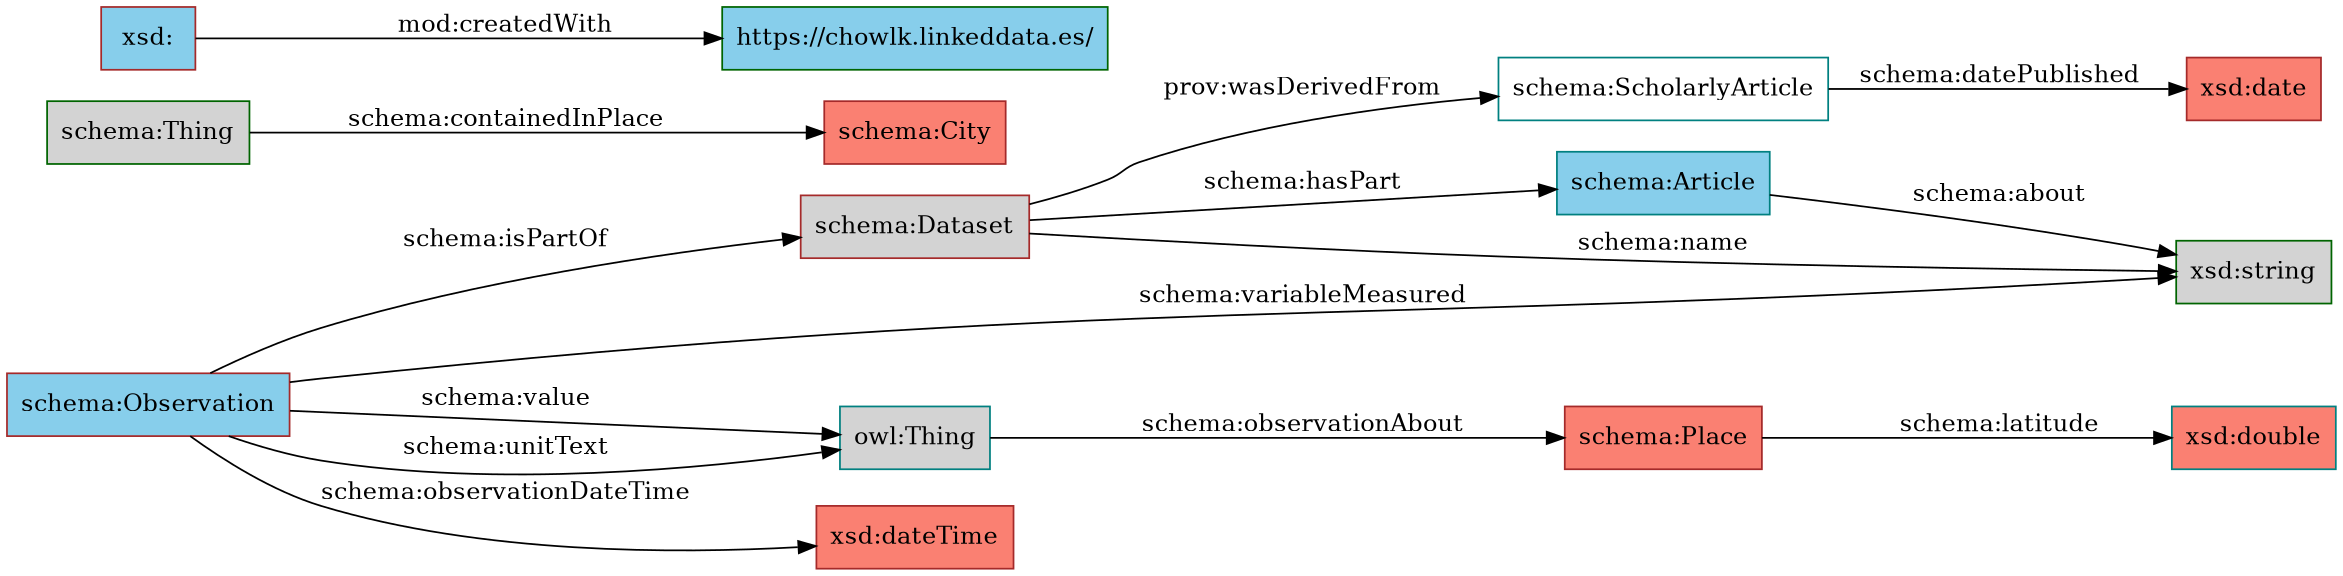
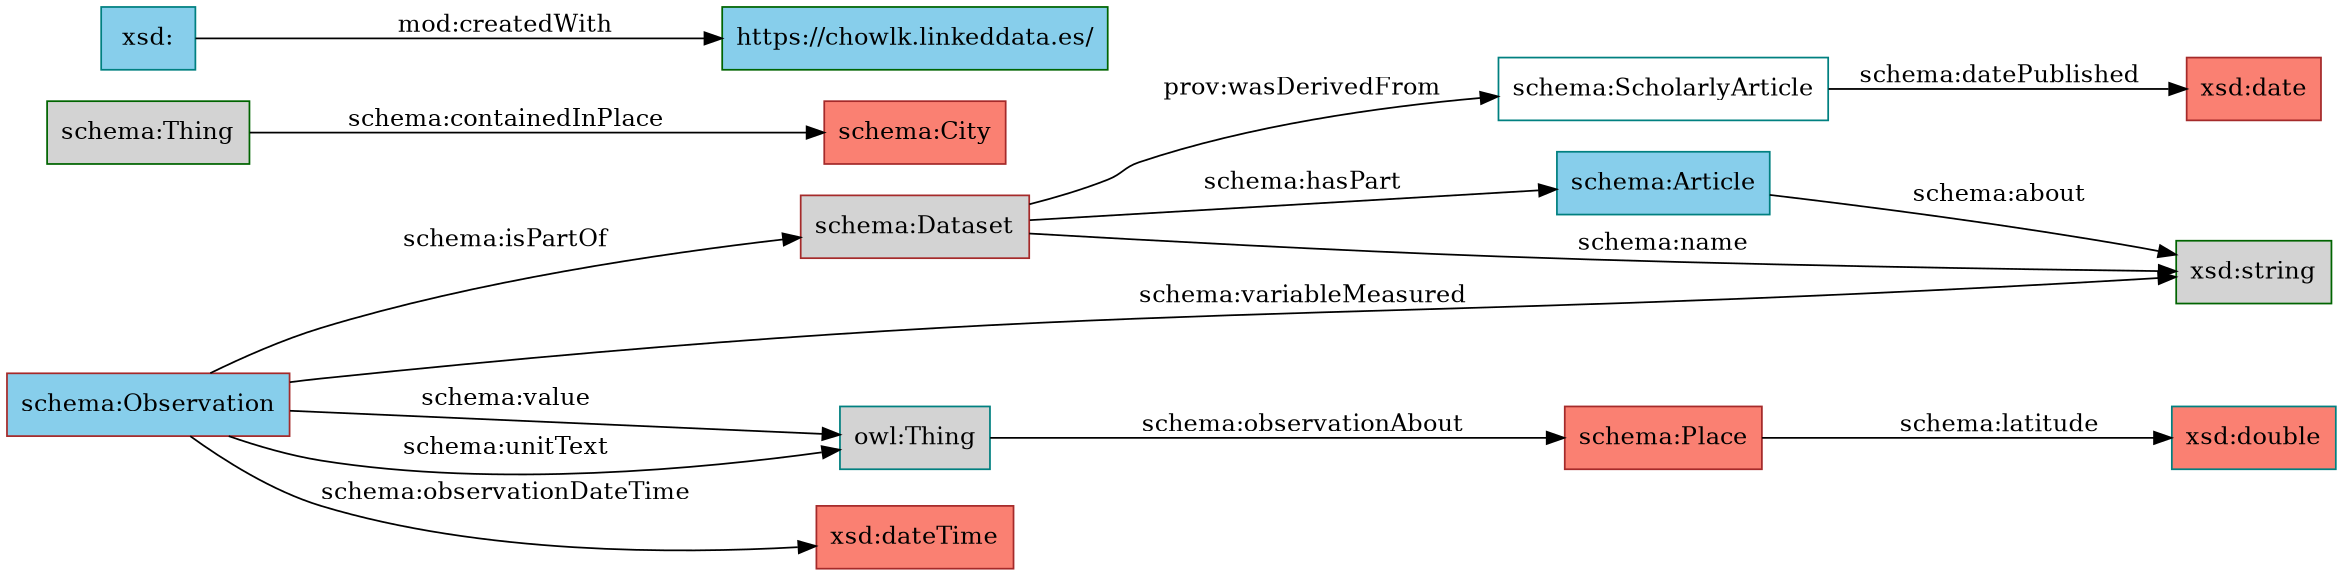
(148, 38) -> (148, 38)
